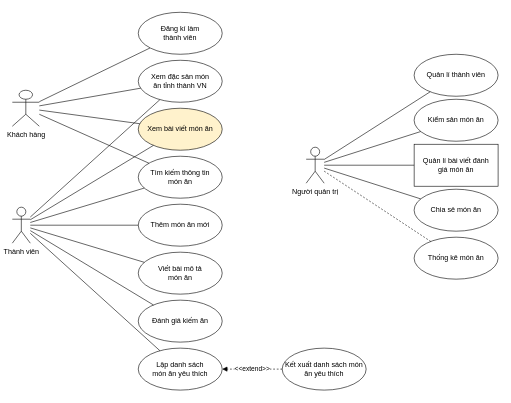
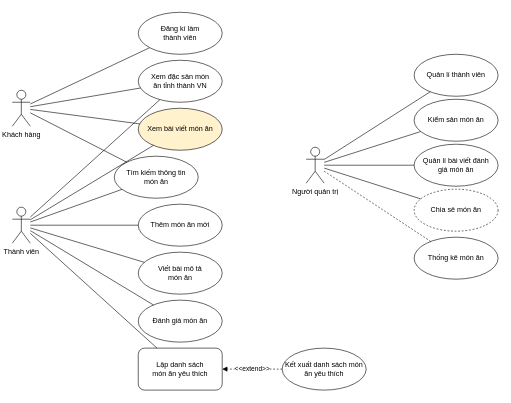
(26, 108) -> (21, 108)
(456, 165) -> (456, 165)
(180, 177) -> (156, 177)
(456, 210) -> (456, 210)
(180, 321) -> (180, 321)
(180, 369) -> (180, 369)
